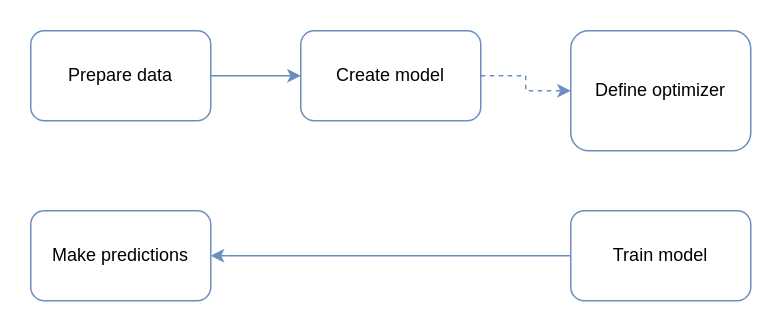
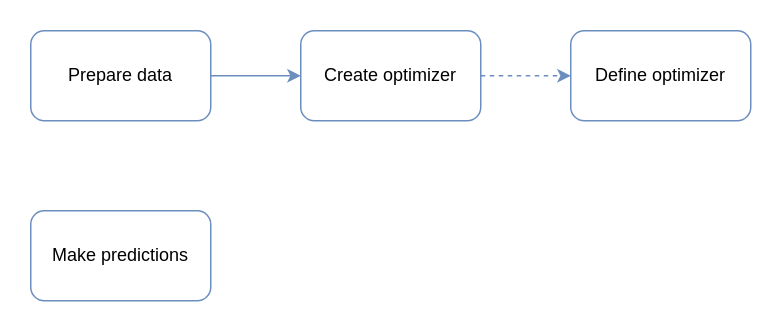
(391, 76) -> (391, 76)
(661, 91) -> (661, 76)
(396, 256) -> none
(661, 256) -> none
